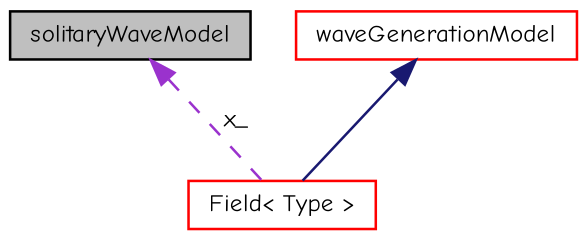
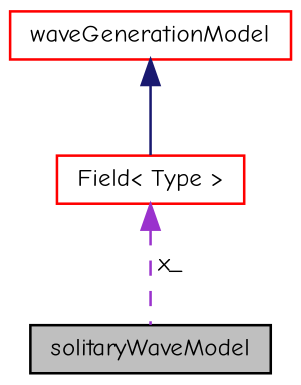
(215, 130) -> (151, 278)
